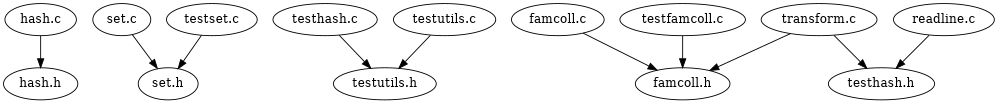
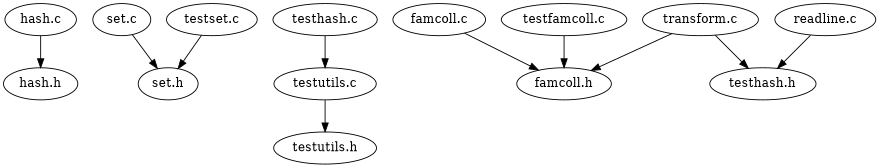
(352, 48) -> (325, 47)
